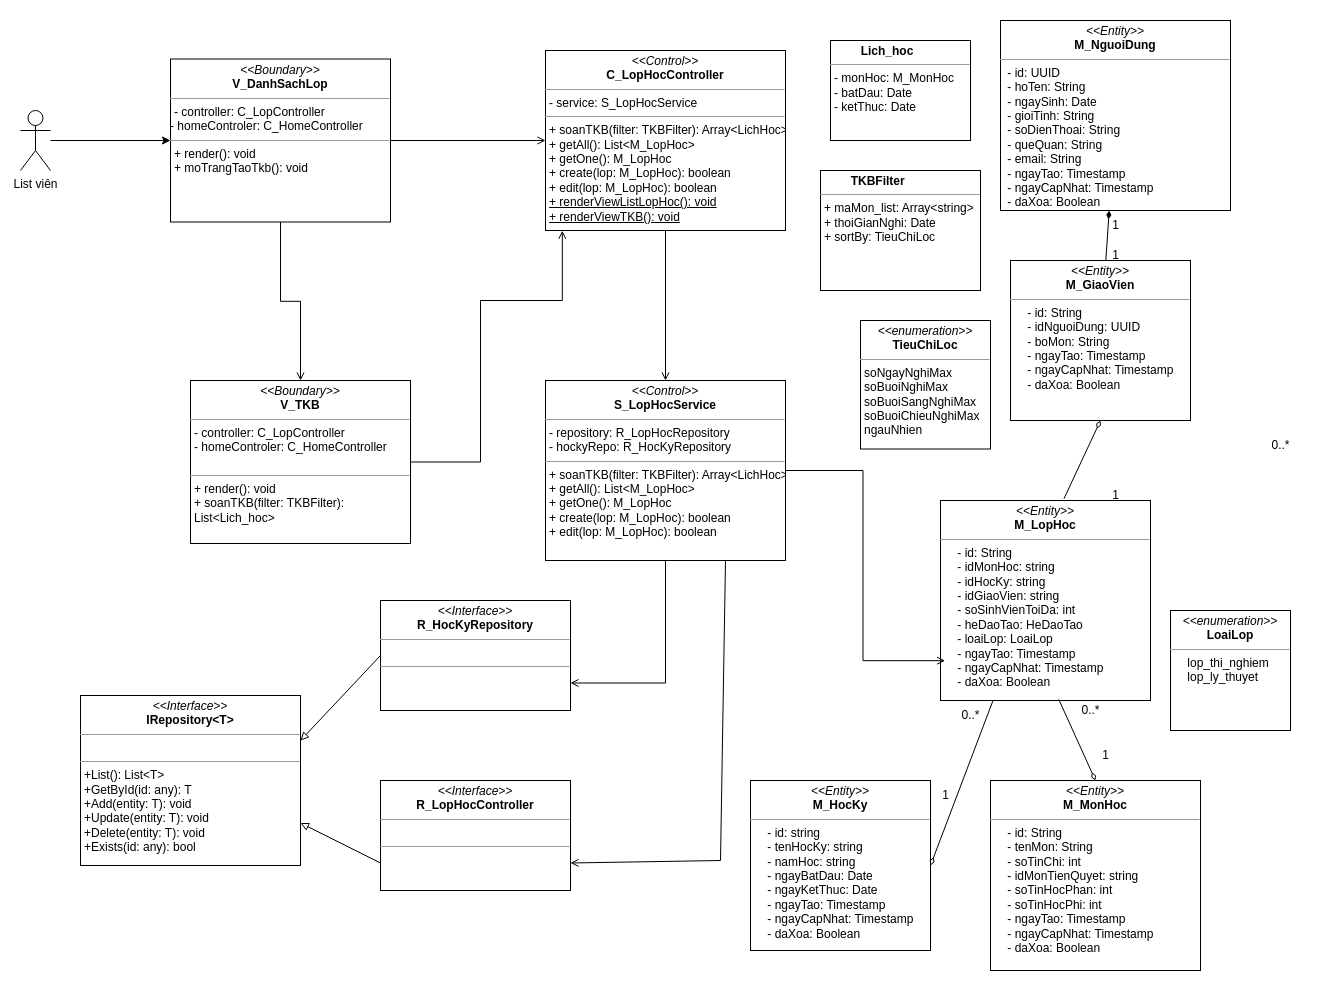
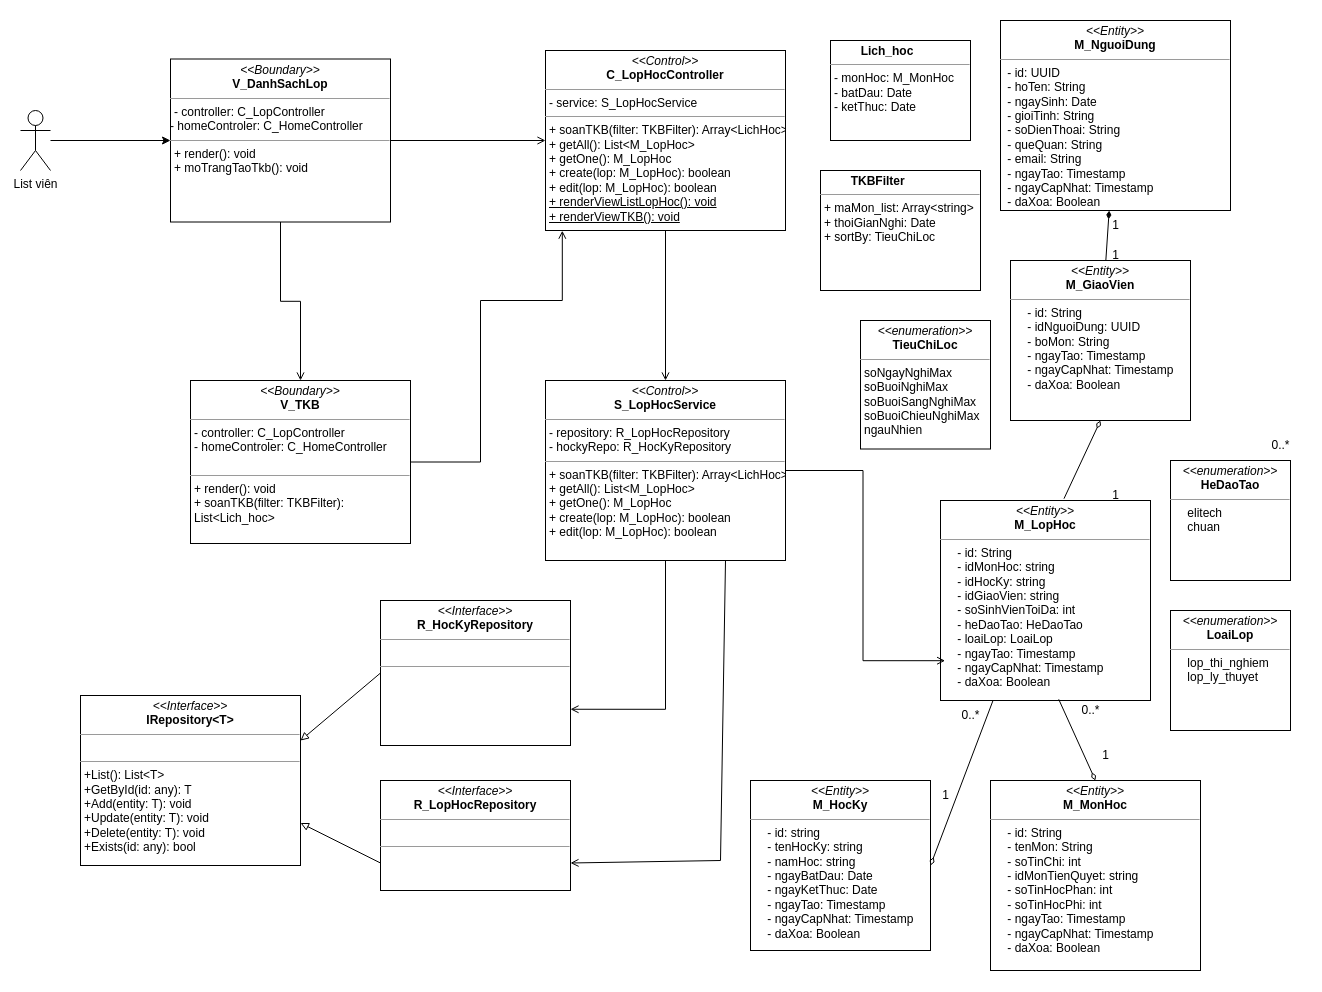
none -> (1231, 521)
(476, 656) -> (476, 673)
(438, 795) -> (439, 795)
